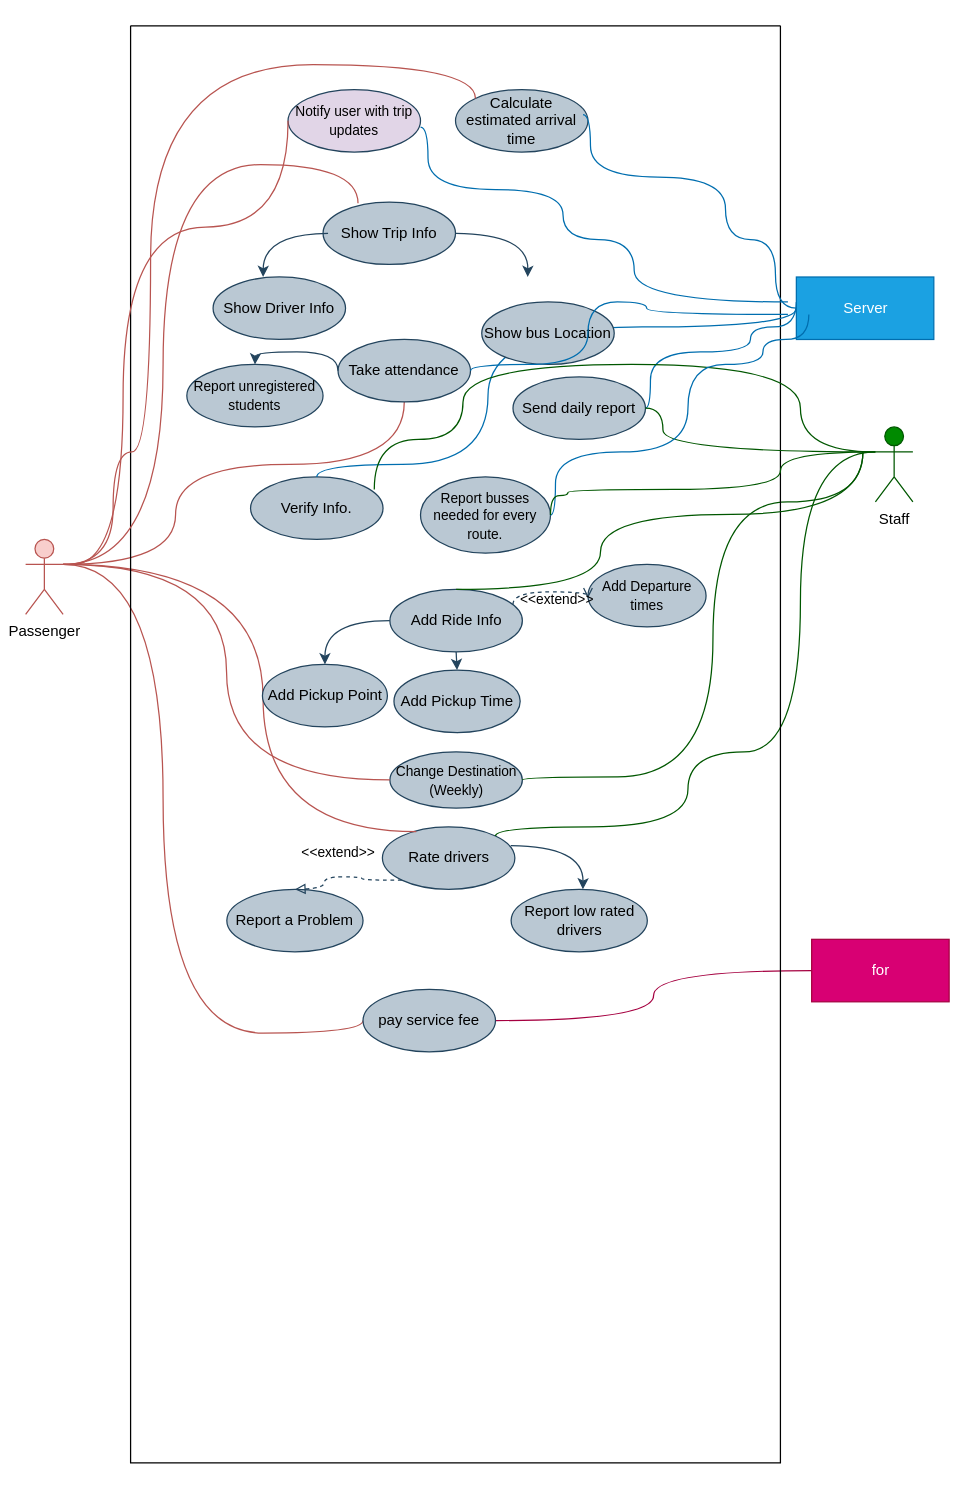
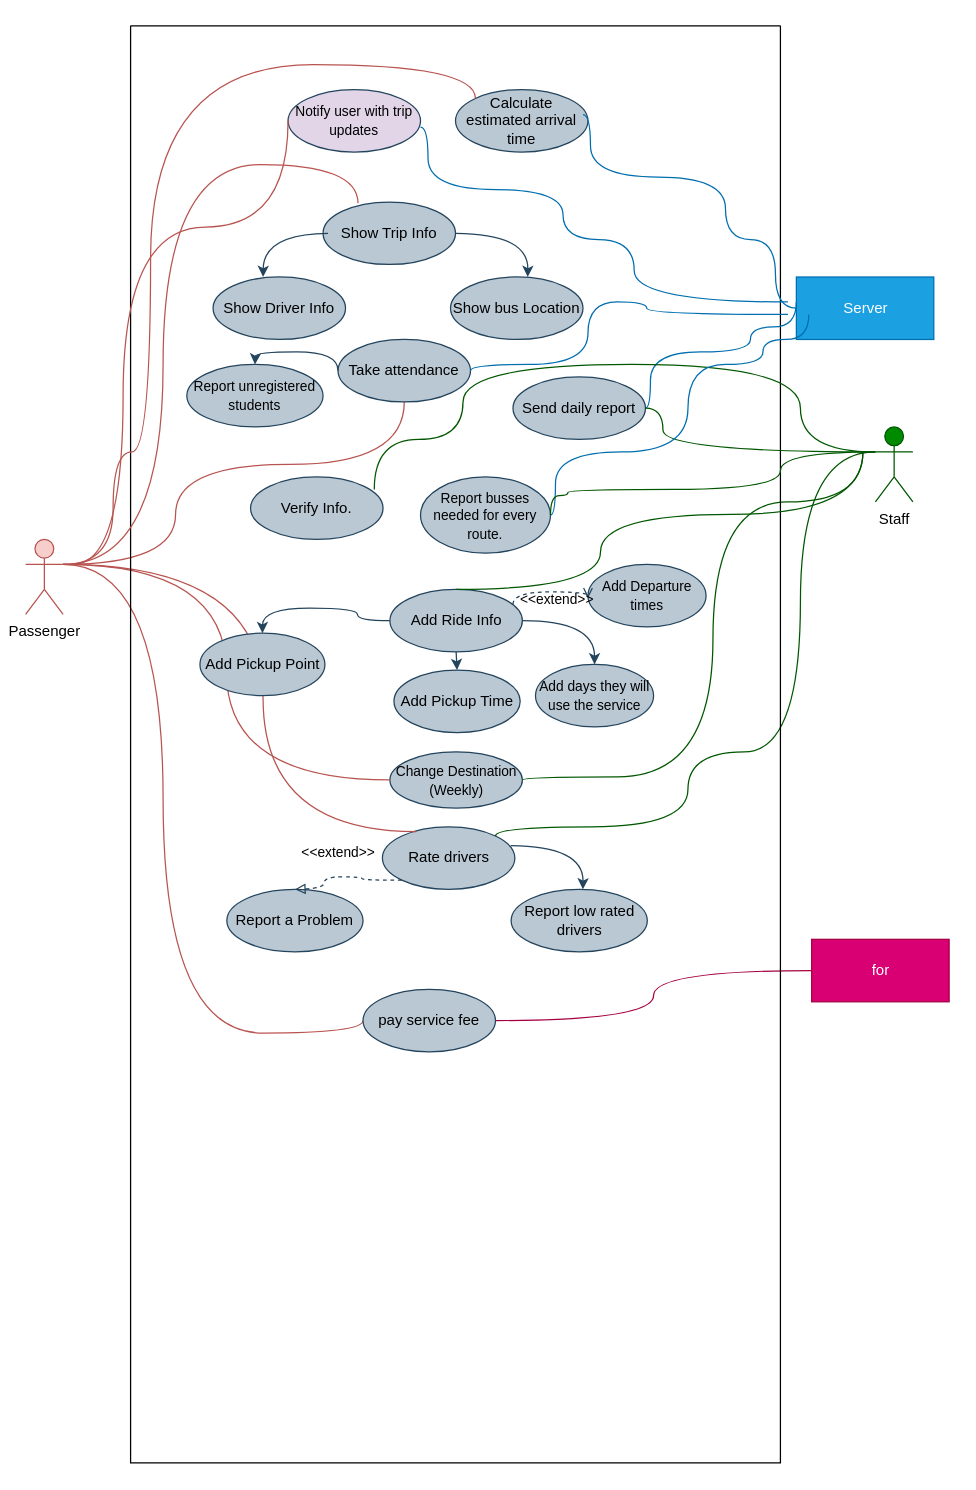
(664, 327) -> none
(548, 333) -> (517, 308)
none -> (566, 626)
(325, 696) -> (263, 664)
none -> (595, 696)
